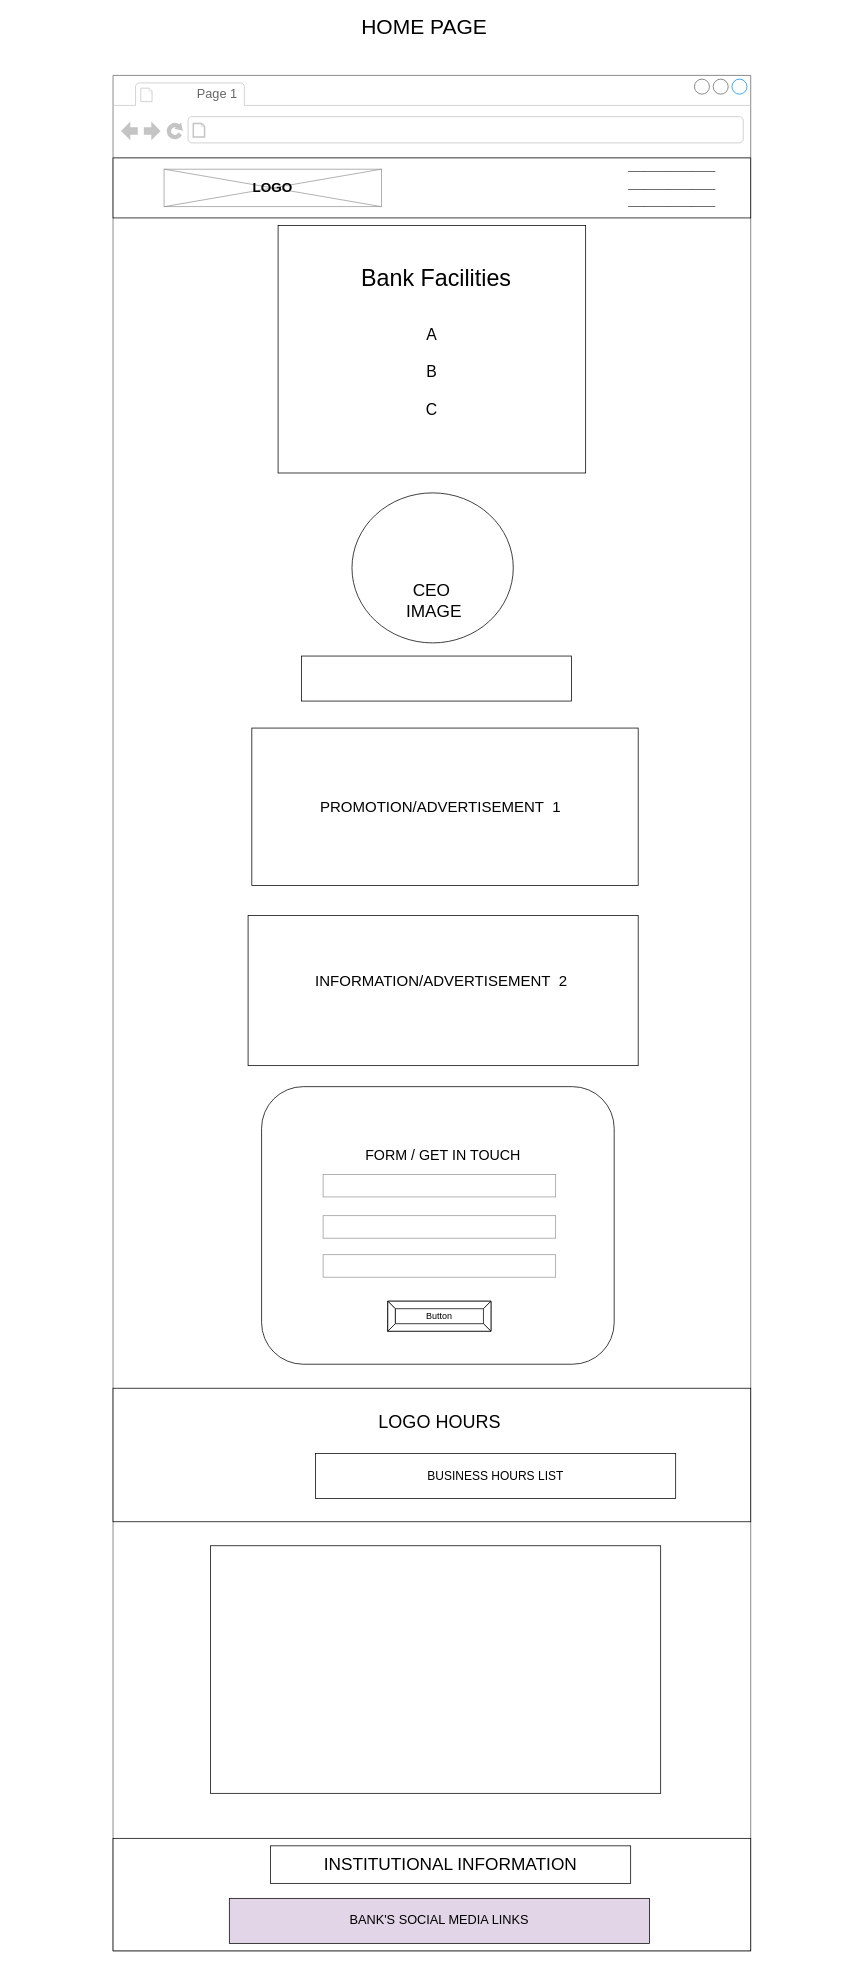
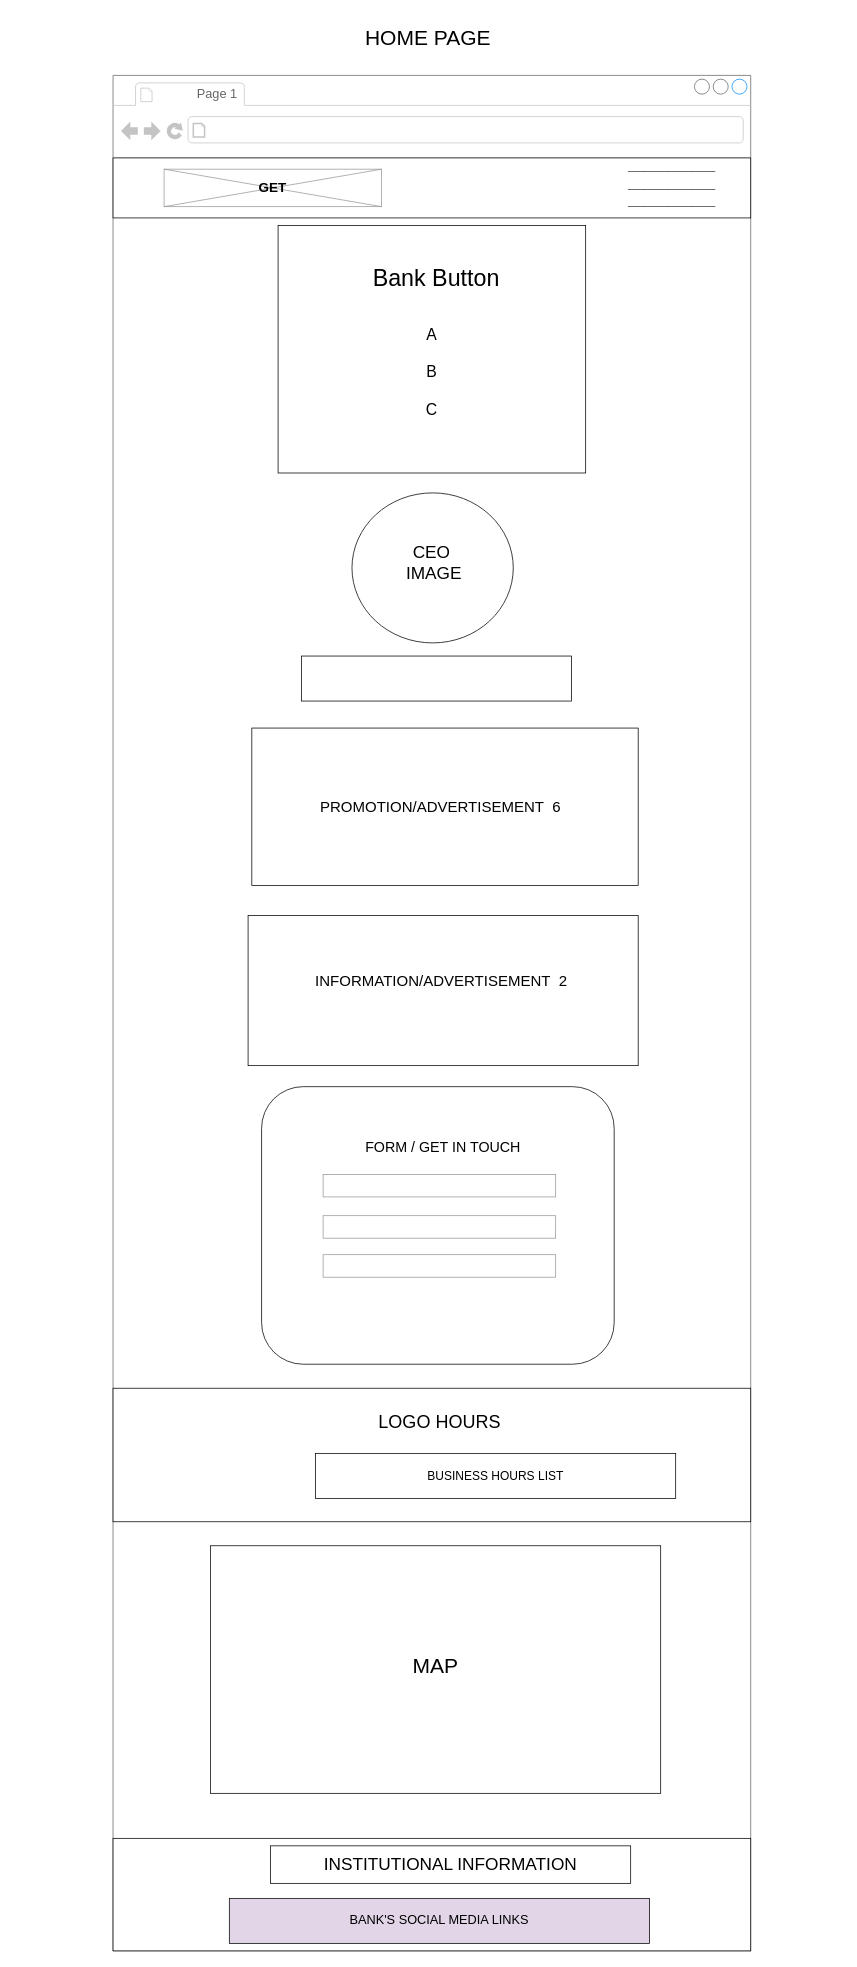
(424, 27) -> (428, 38)
(273, 188) -> (273, 188)
(436, 278) -> (436, 278)
(434, 600) -> (434, 563)
(438, 806) -> (438, 806)
(443, 1155) -> (443, 1148)
(439, 1316) -> none
none -> (435, 1665)
